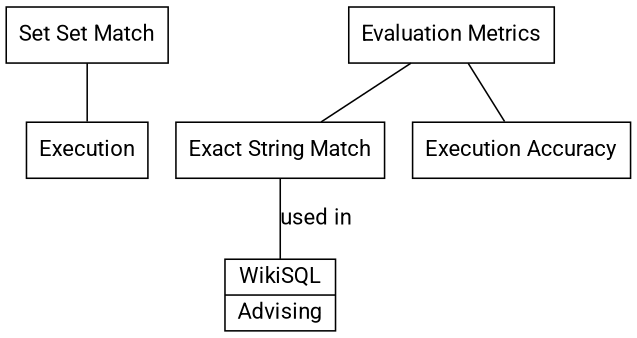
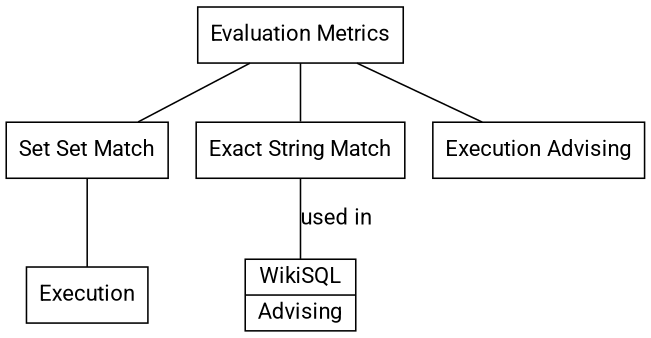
none -> (194, 93)
(522, 150) -> (539, 150)
